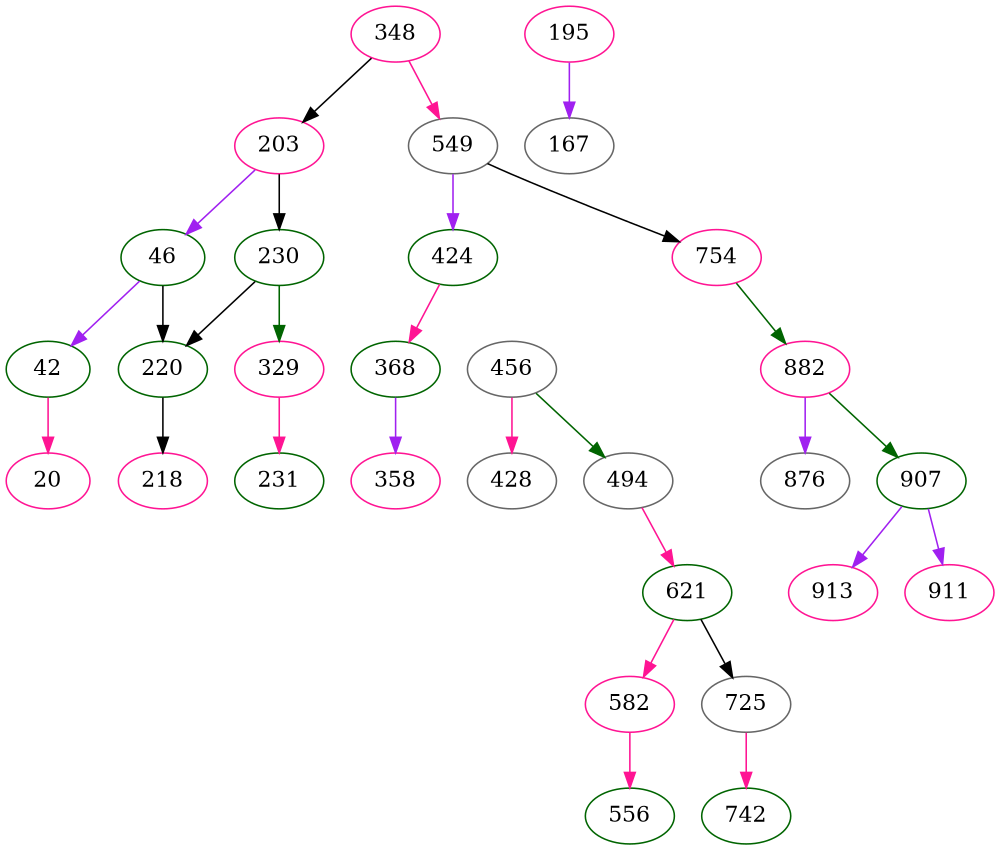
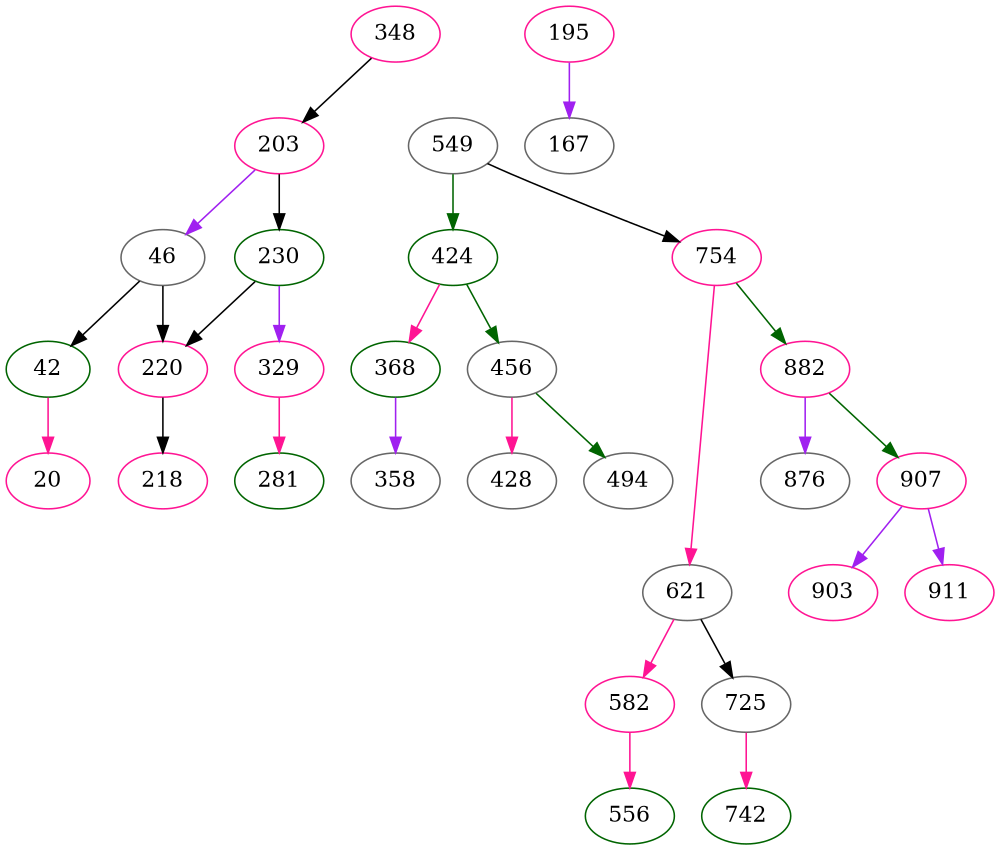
(420, 83) -> none
(453, 194) -> (453, 194)
(163, 258) -> (163, 258)
(279, 306) -> (279, 306)
none -> (479, 306)
(111, 308) -> (111, 308)
(163, 369) -> (163, 369)
(279, 481) -> (279, 481)
(396, 481) -> (396, 481)
(922, 481) -> (922, 481)
(654, 530) -> (703, 417)
(687, 593) -> (687, 593)
(833, 593) -> (833, 593)
